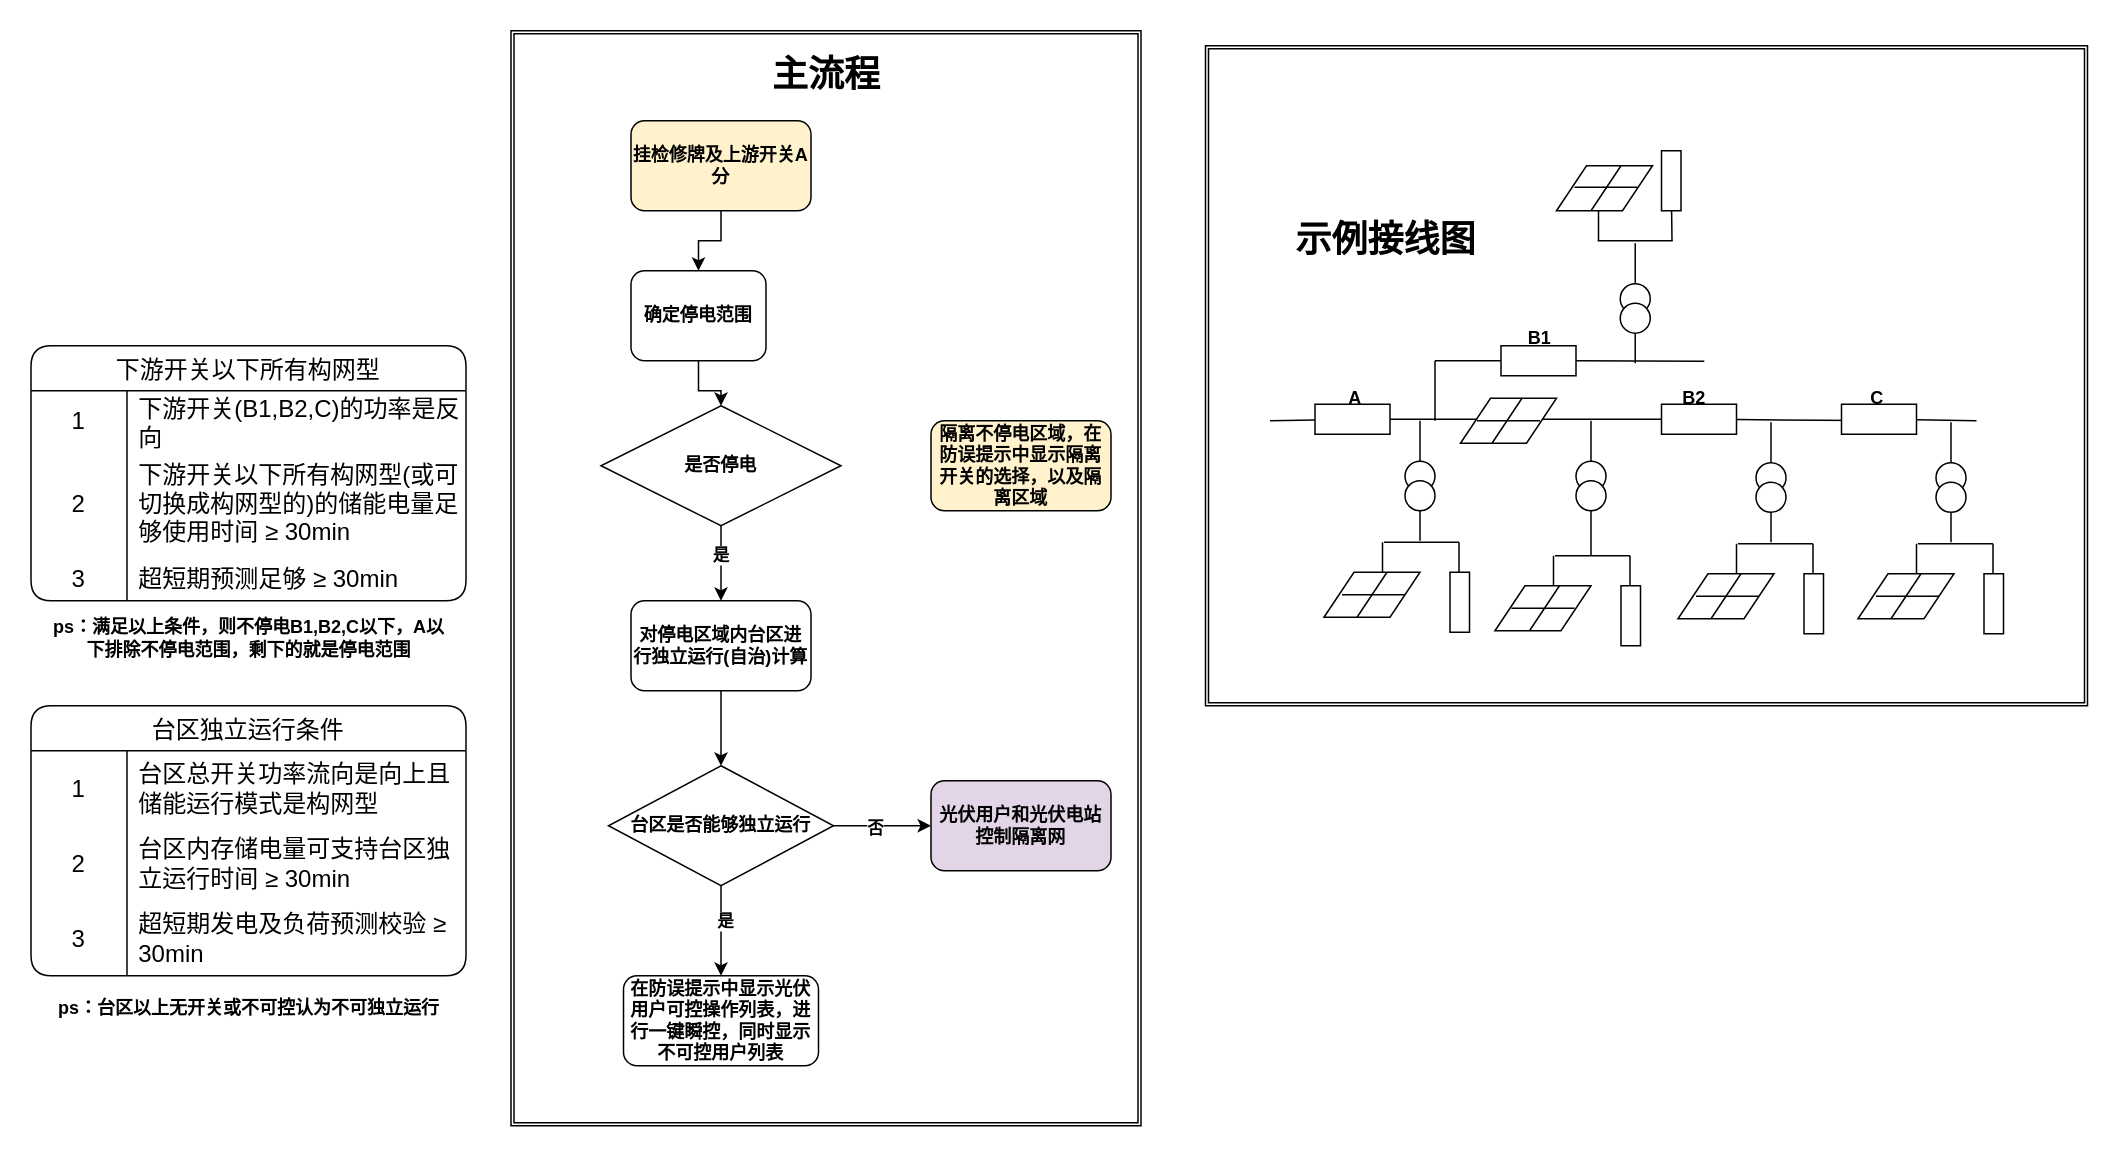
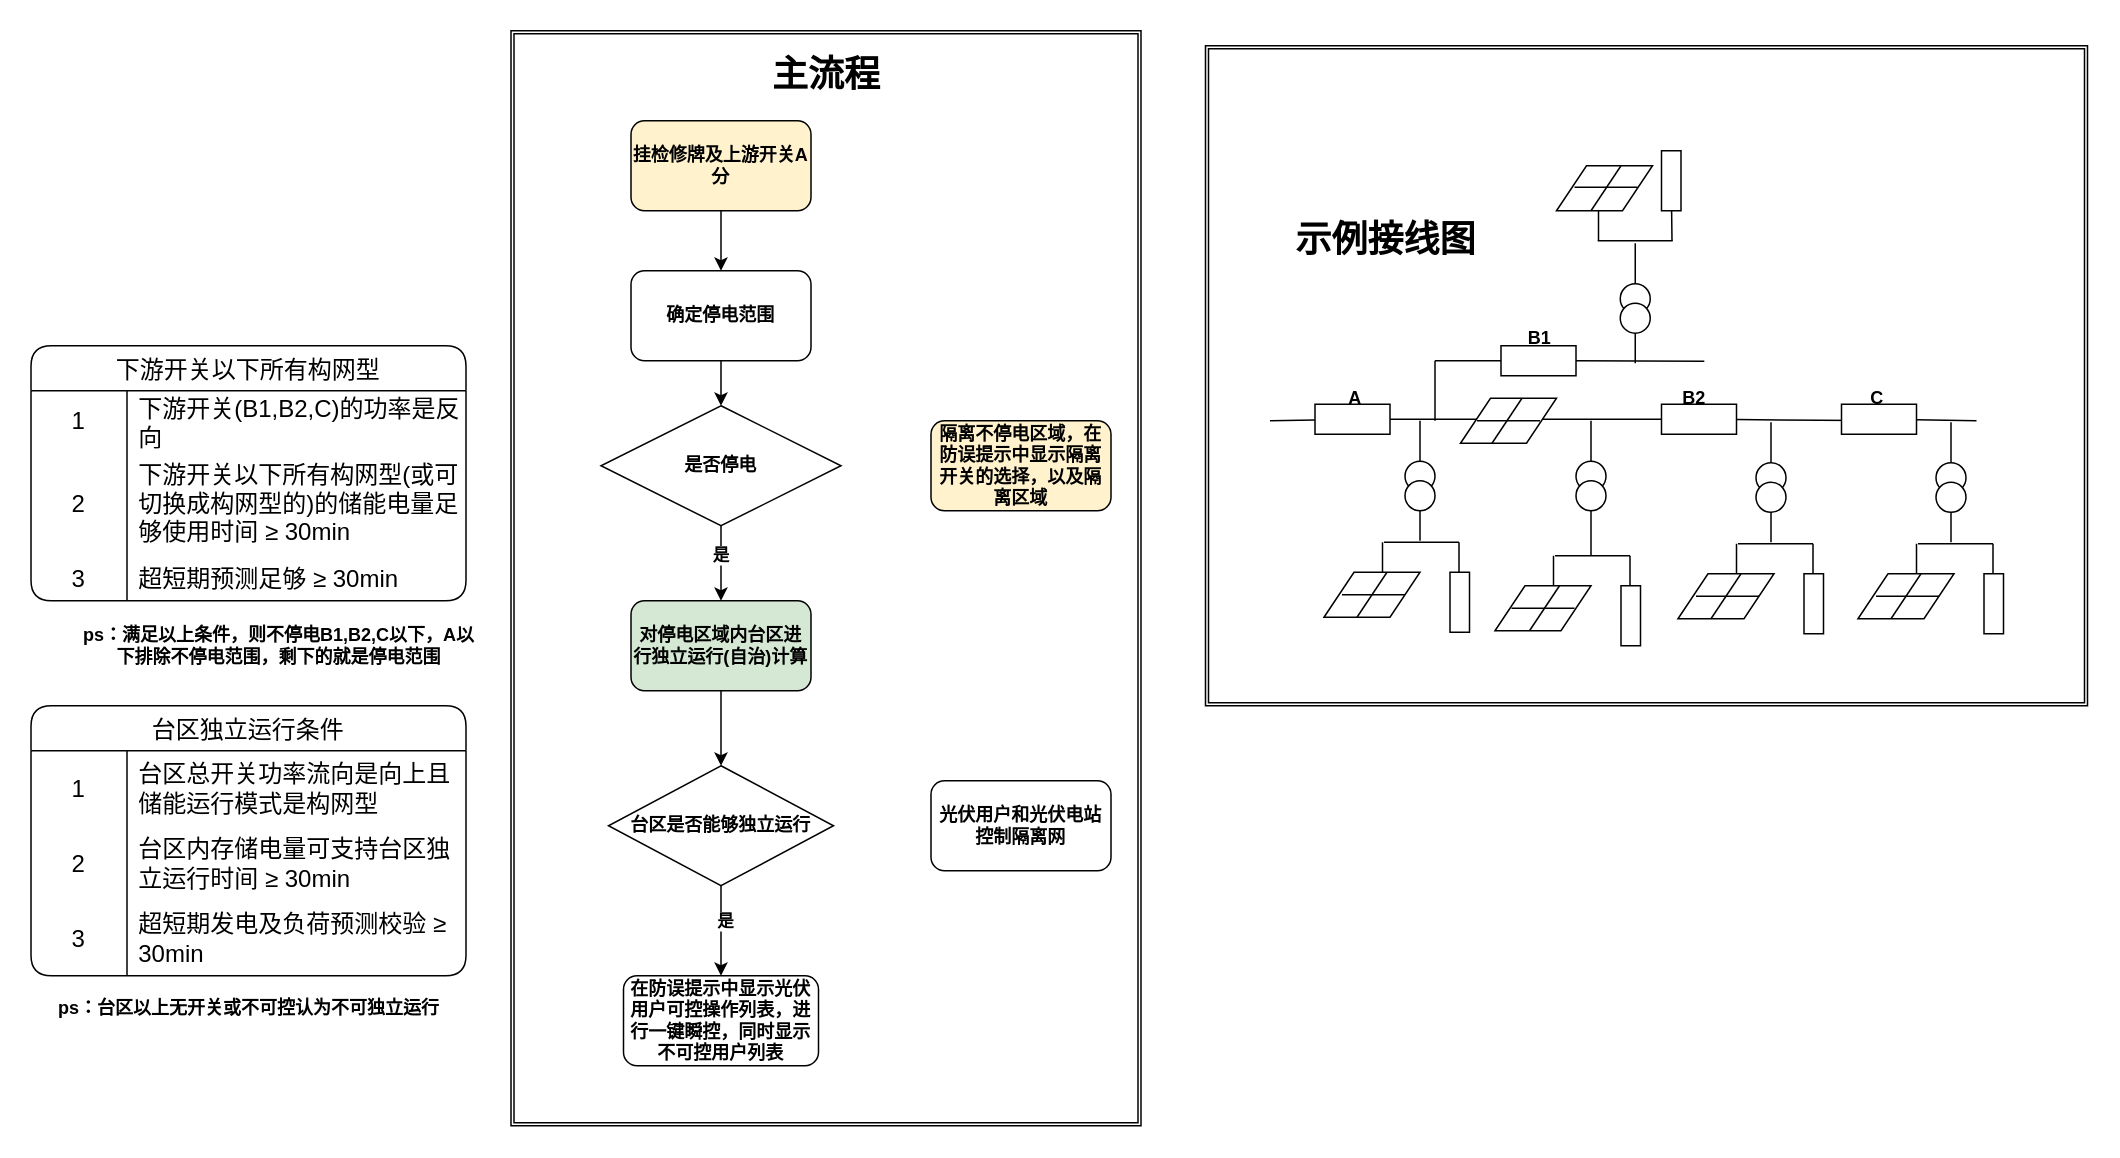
(698, 316) -> (721, 316)
(248, 638) -> (278, 646)
(721, 646) -> (721, 646)
(877, 826) -> none
(1021, 826) -> (1021, 826)
